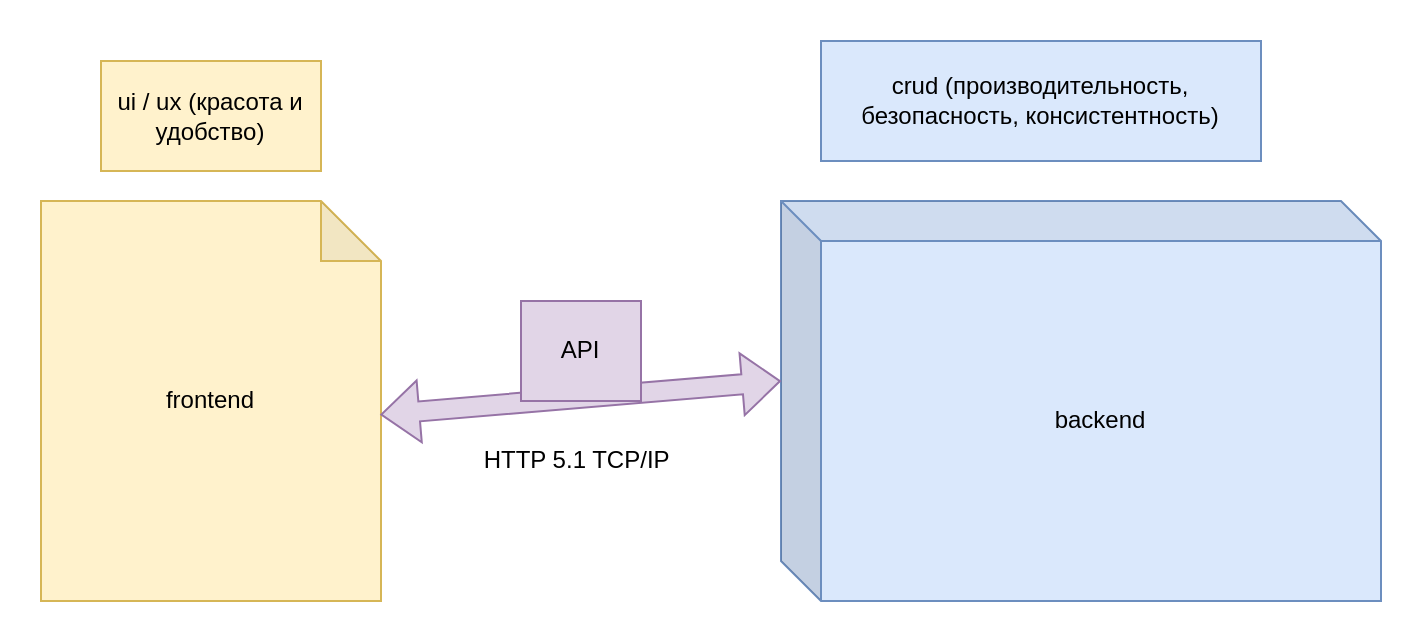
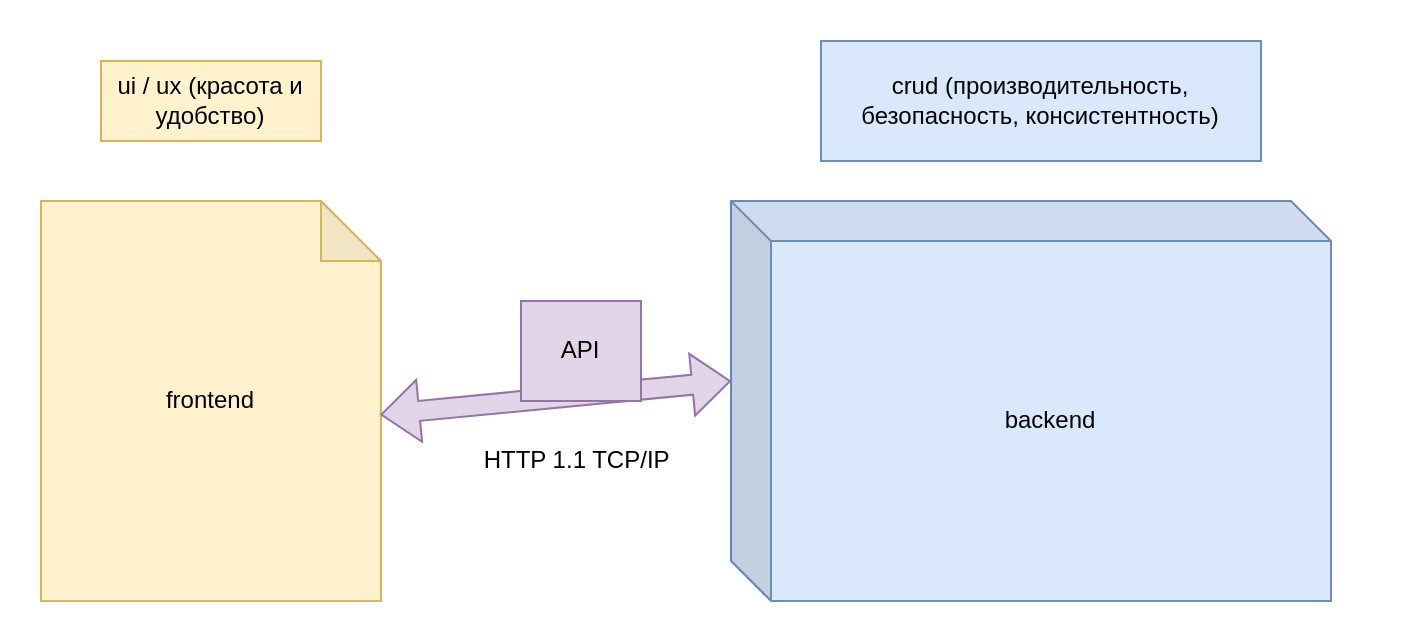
(211, 116) -> (211, 101)
(1081, 401) -> (1031, 401)
(581, 461) -> (581, 461)
